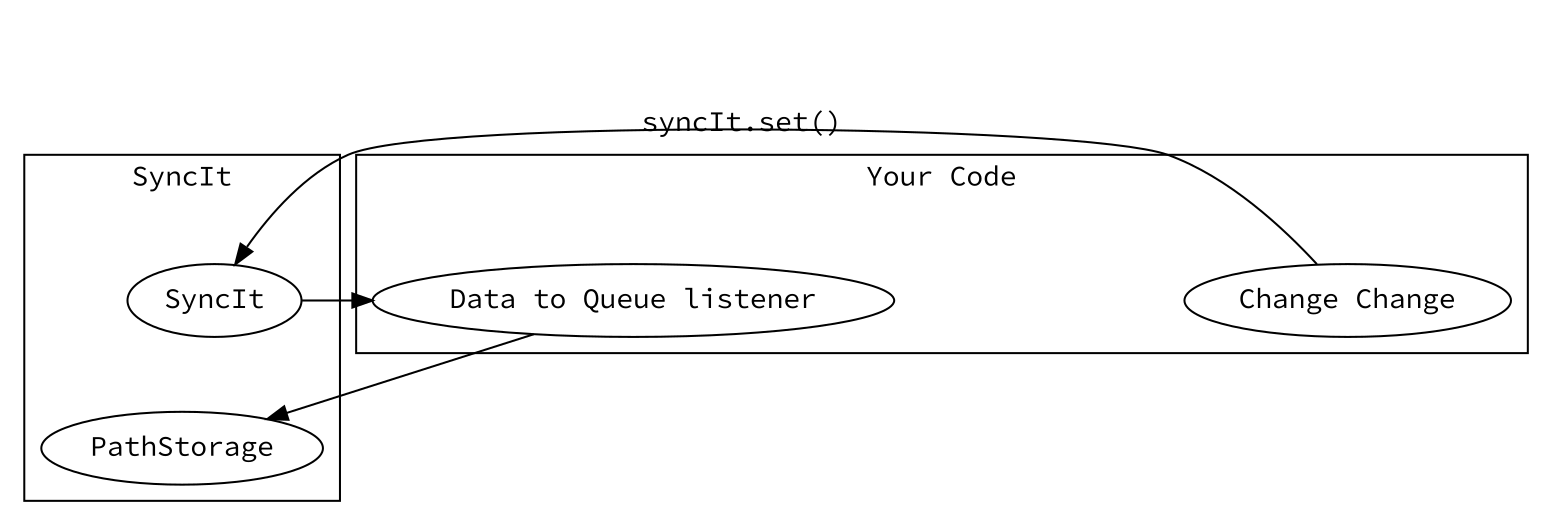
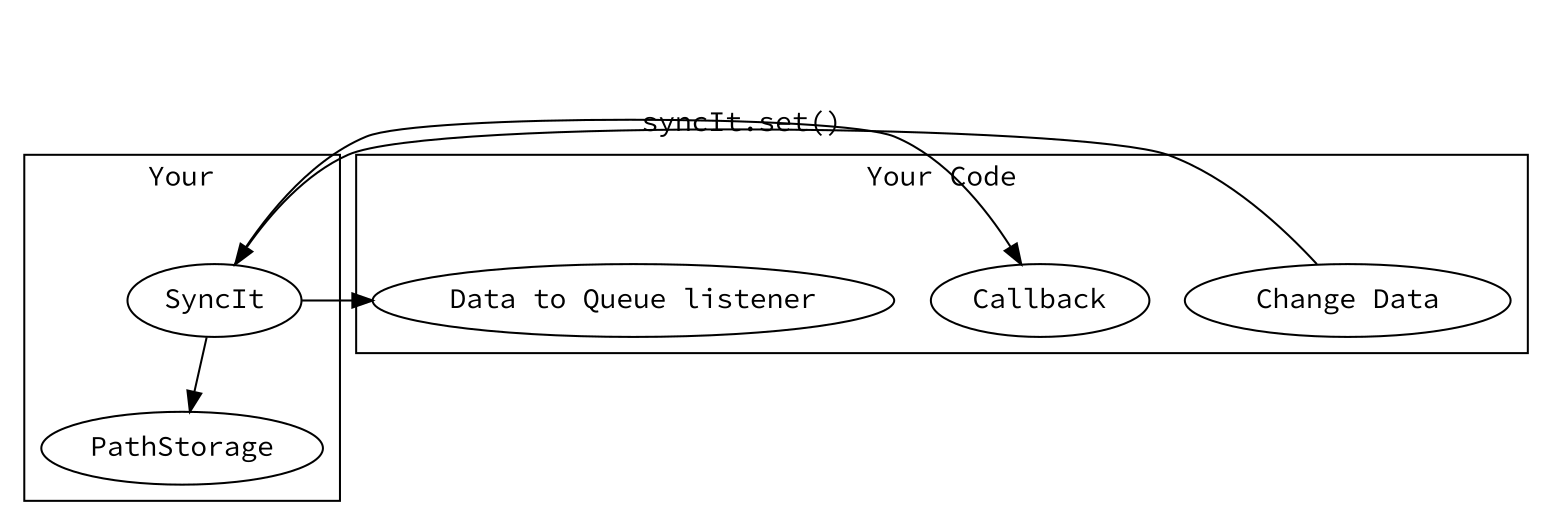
(182, 178) -> (182, 178)
none -> (1040, 301)
(1348, 301) -> (1348, 301)
(410, 374) -> (201, 364)
